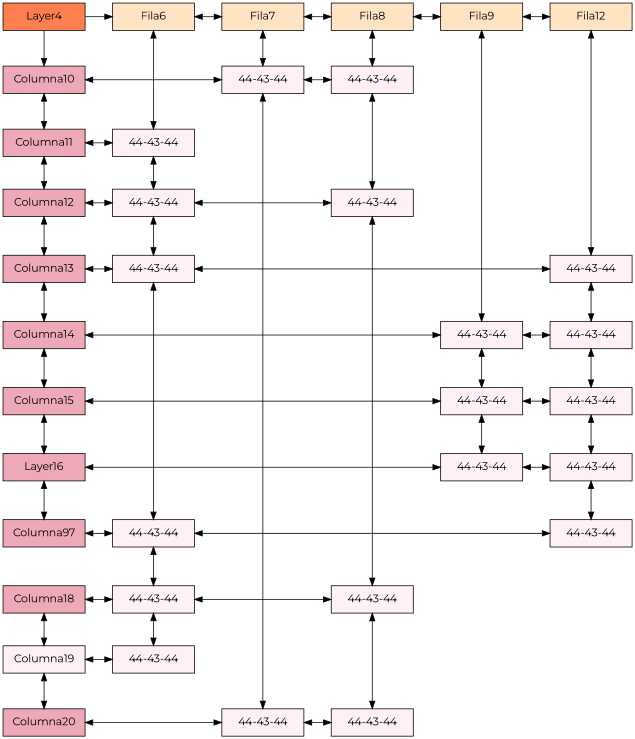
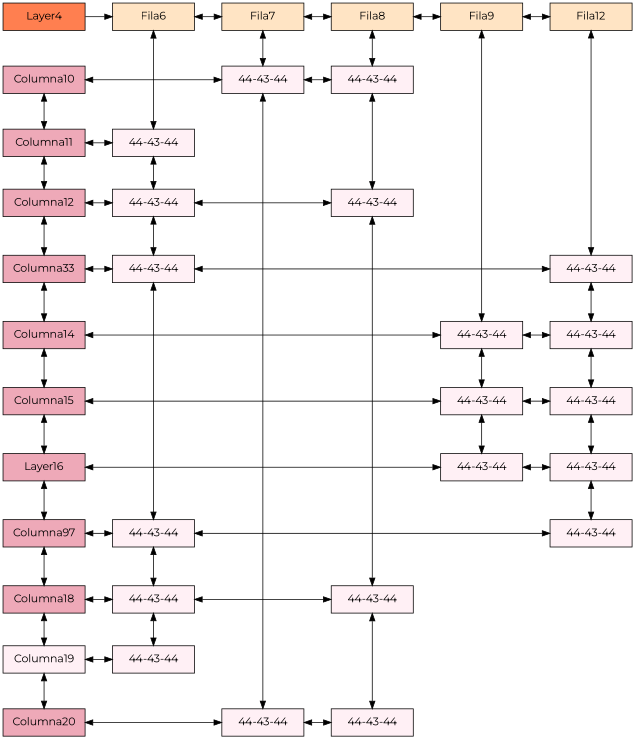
(44, 44) -> none
(44, 269) -> (44, 269)
none -> (44, 566)
